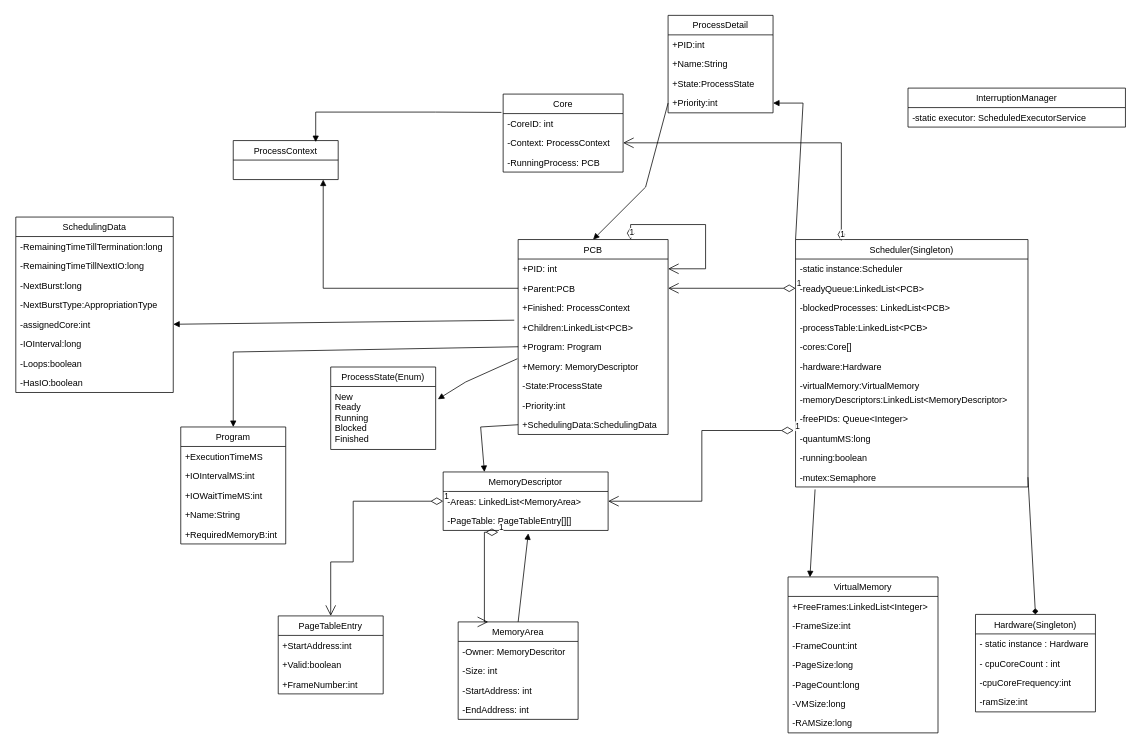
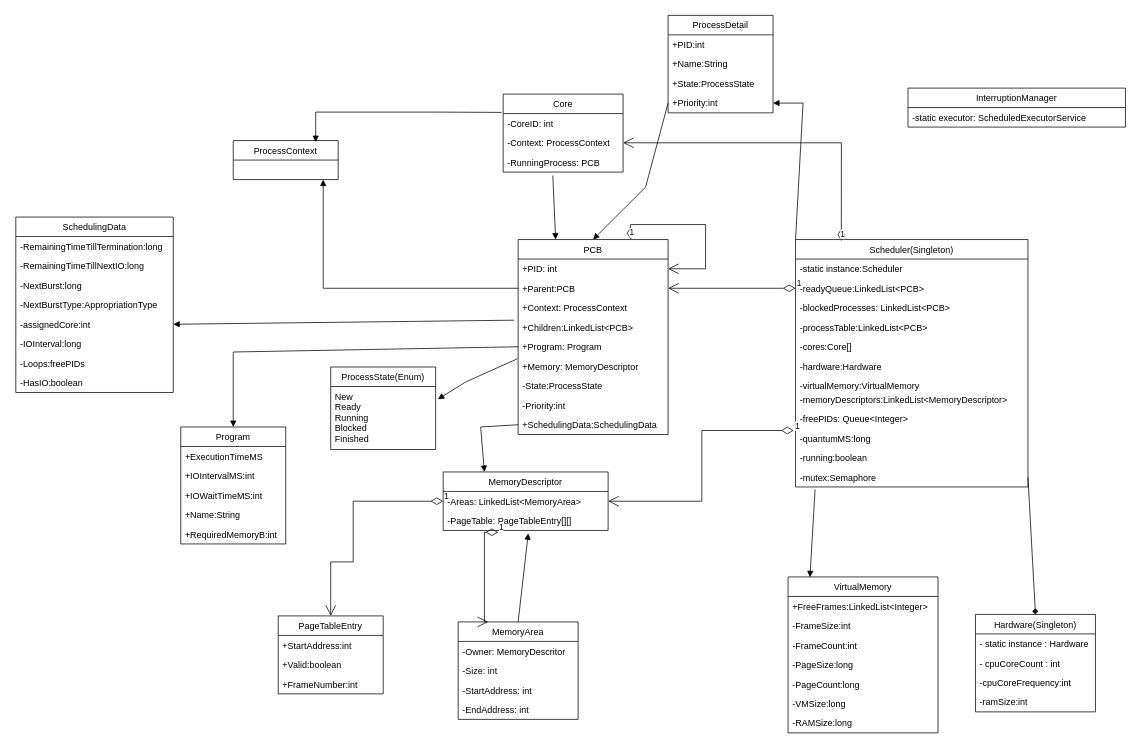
none -> (554, 207)
(580, 308) -> (580, 308)
(52, 364) -> (56, 364)
